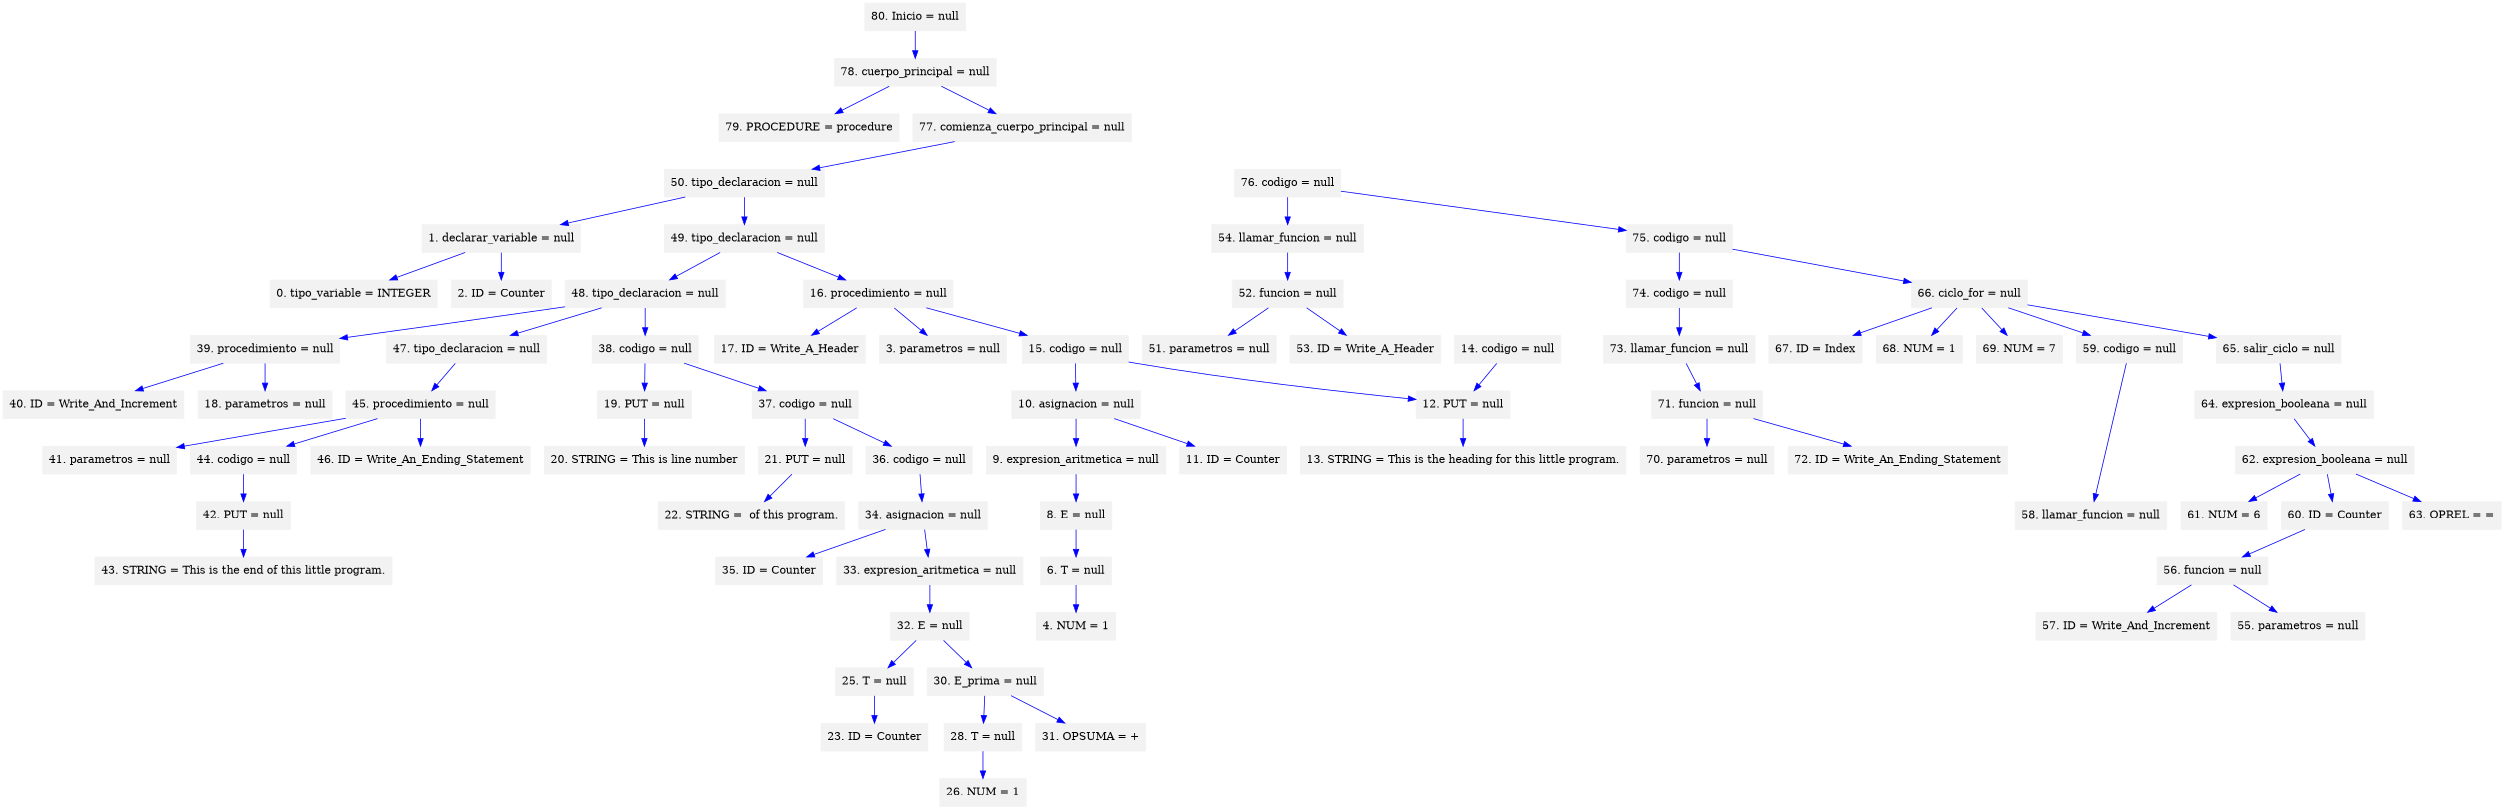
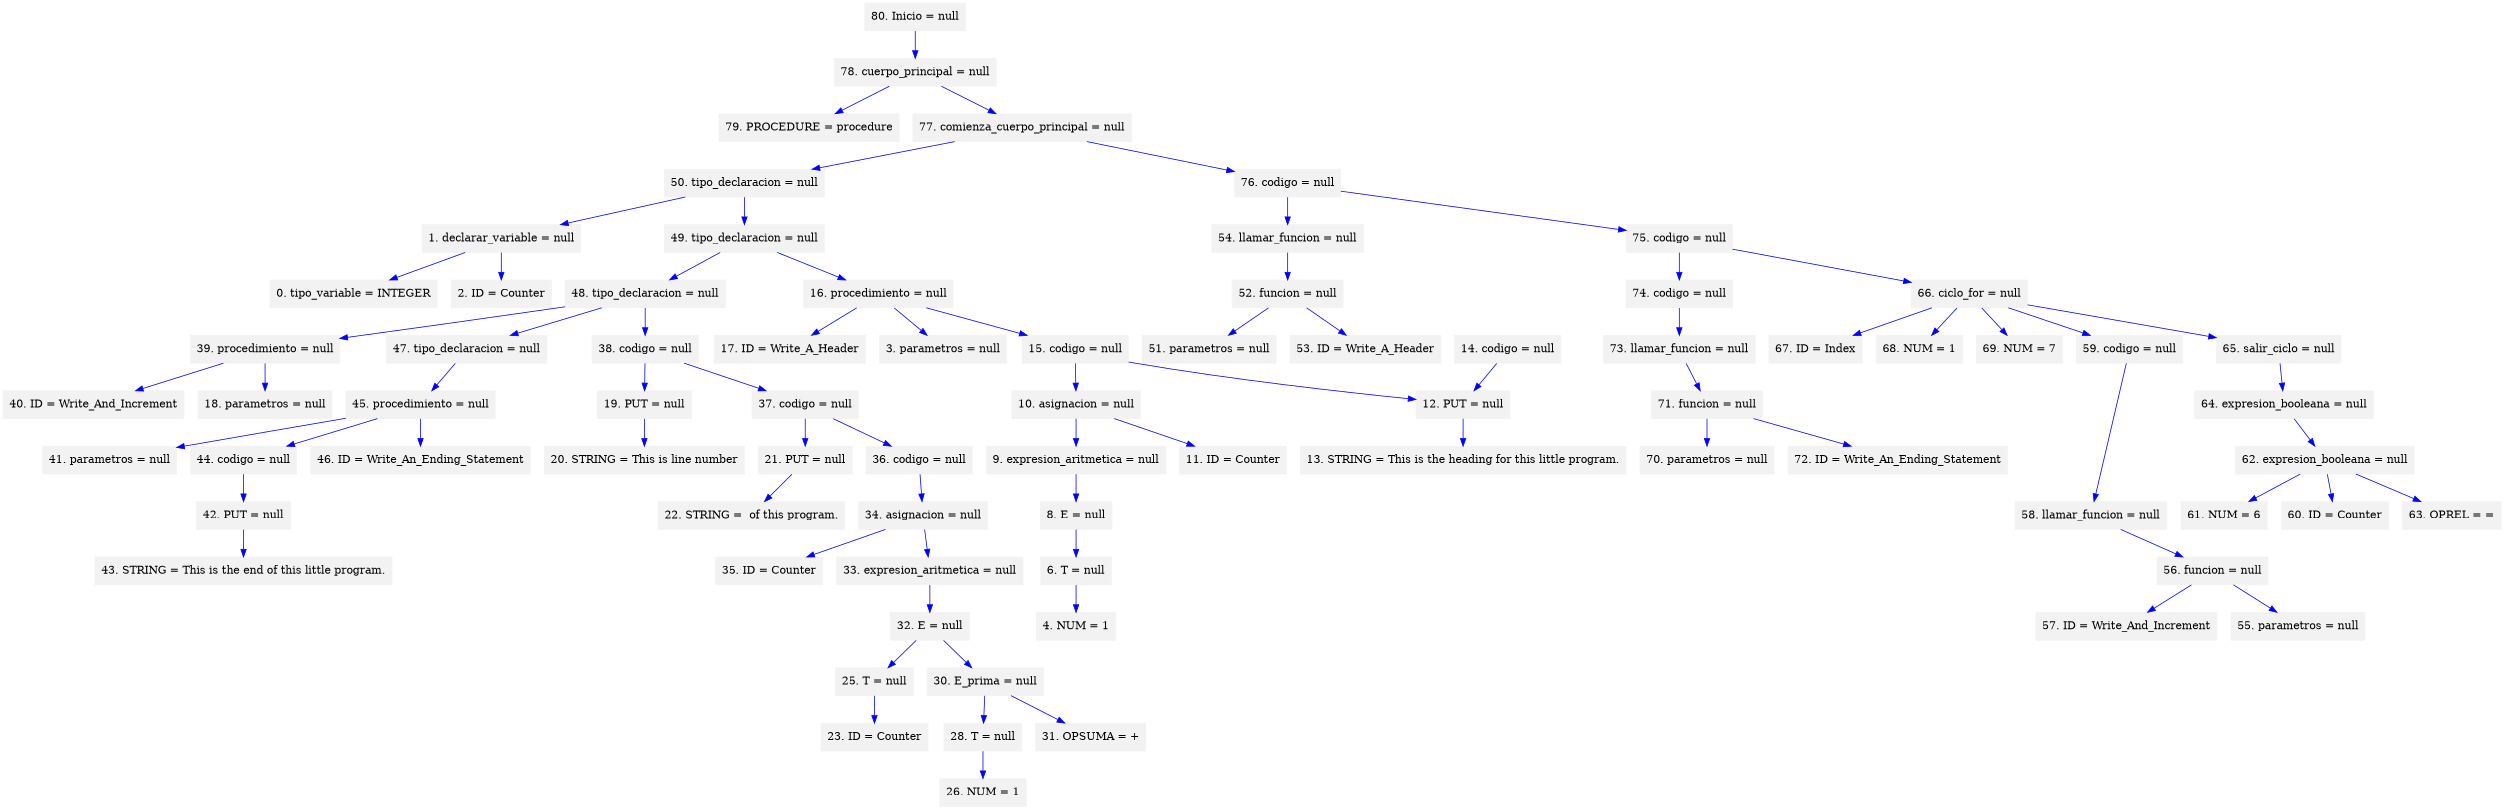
none -> (1157, 156)
(2277, 542) -> (2148, 542)
